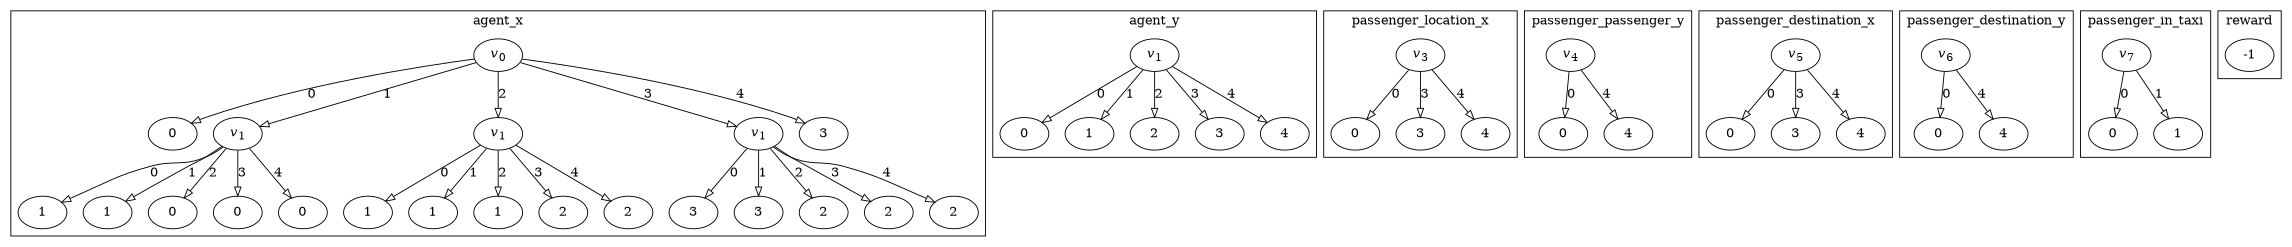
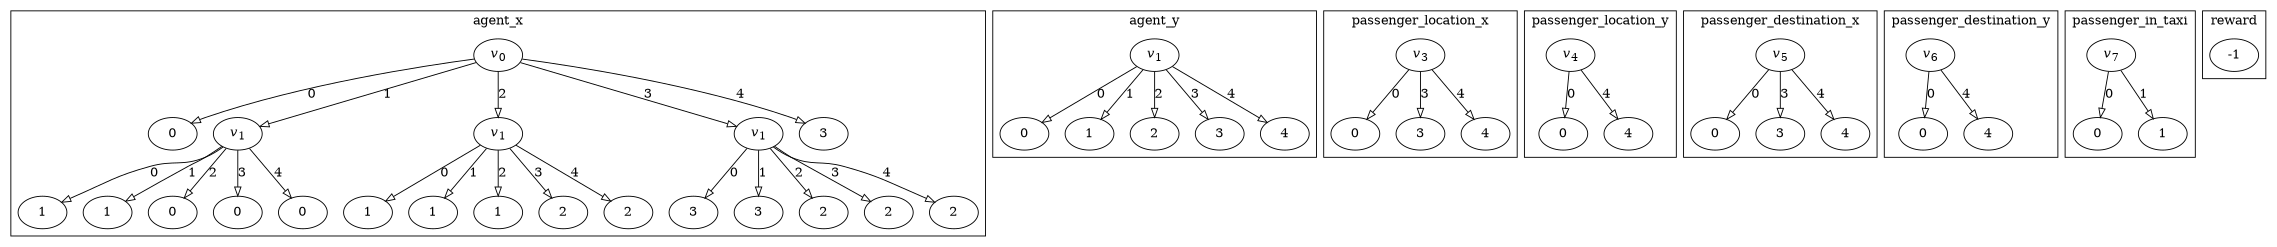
(1608, 21) -> (1600, 21)
